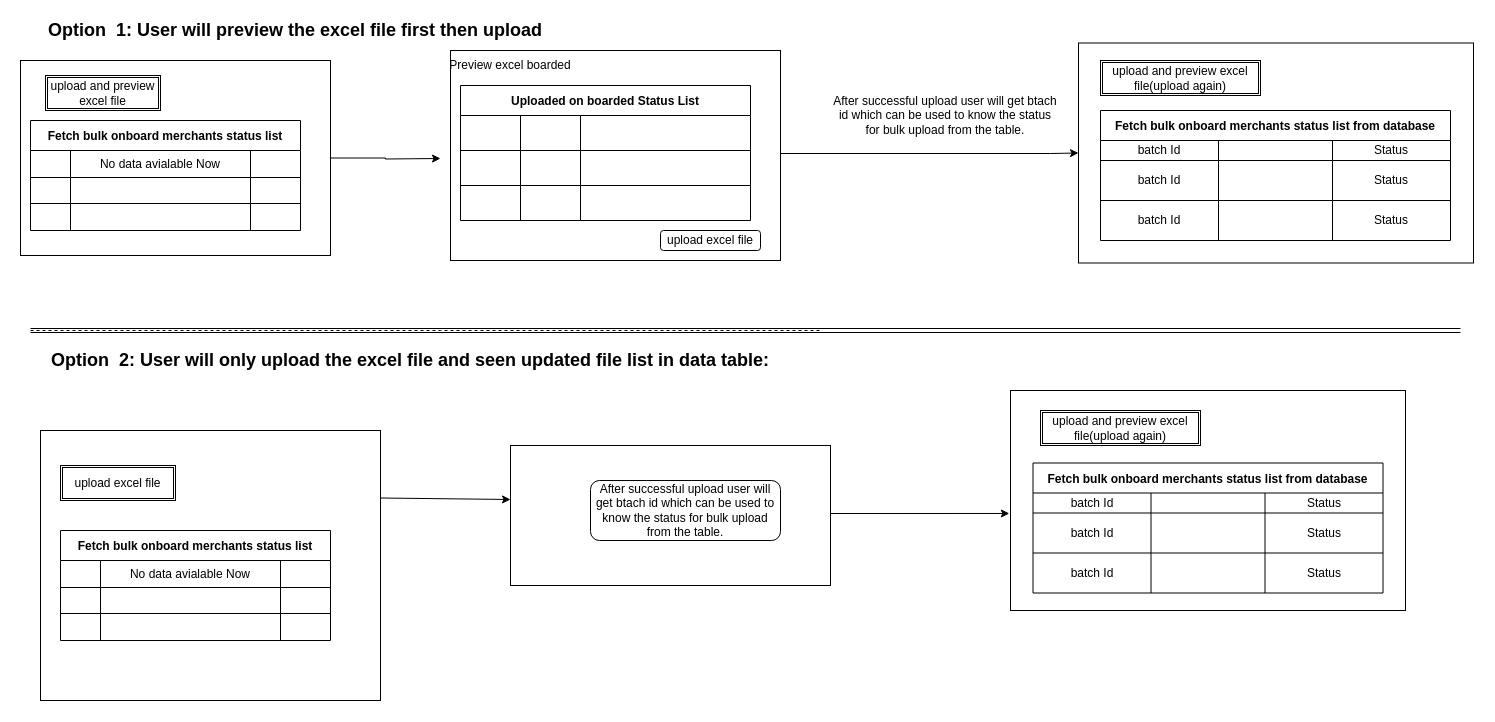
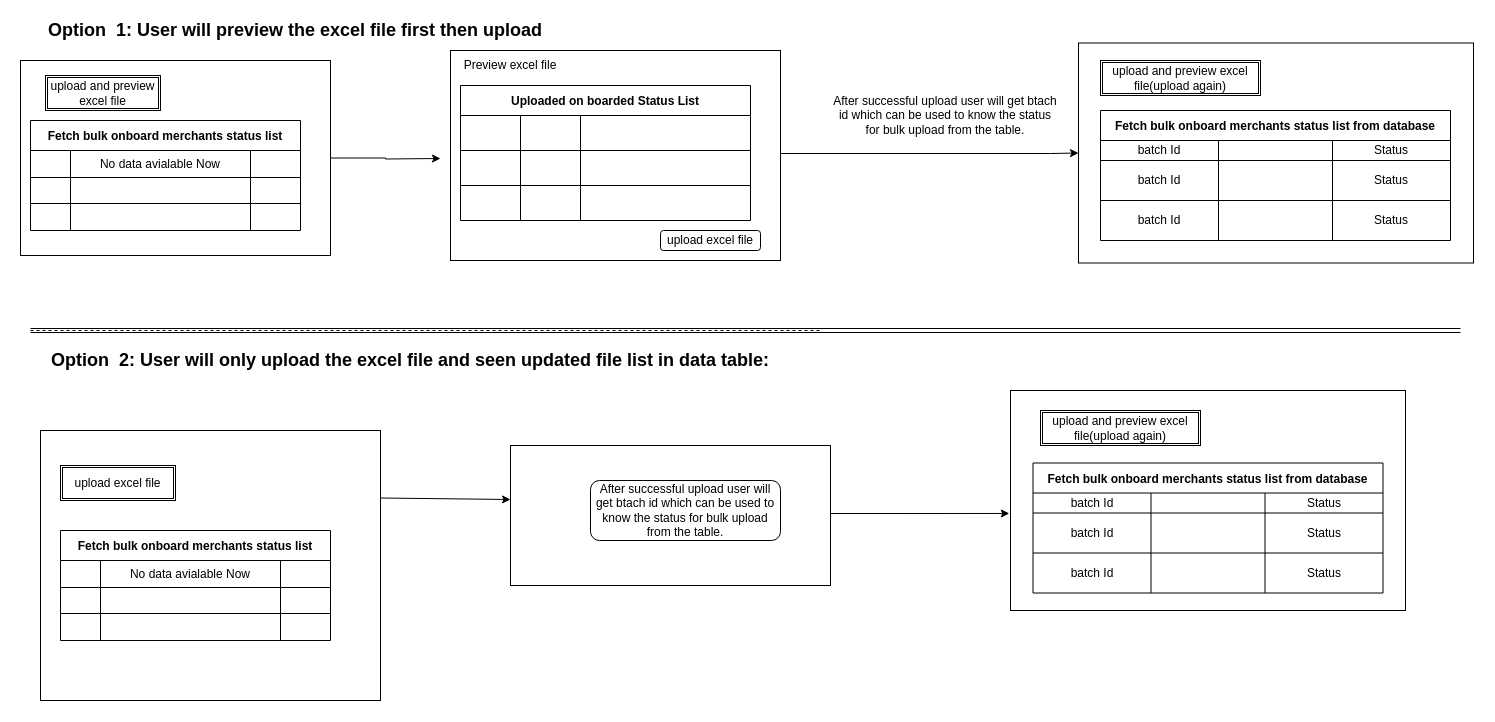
(511, 66) -> (511, 66)
